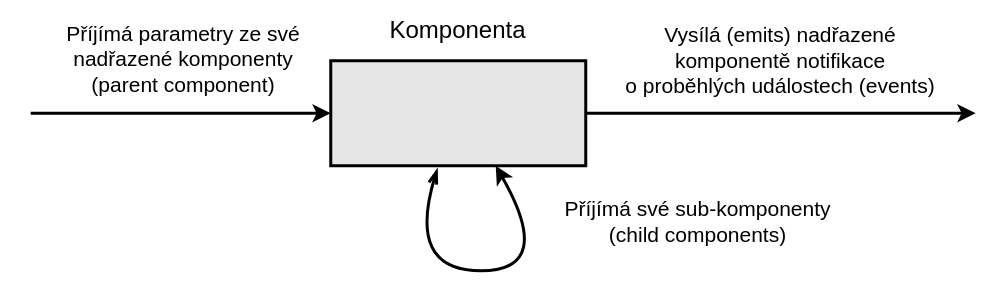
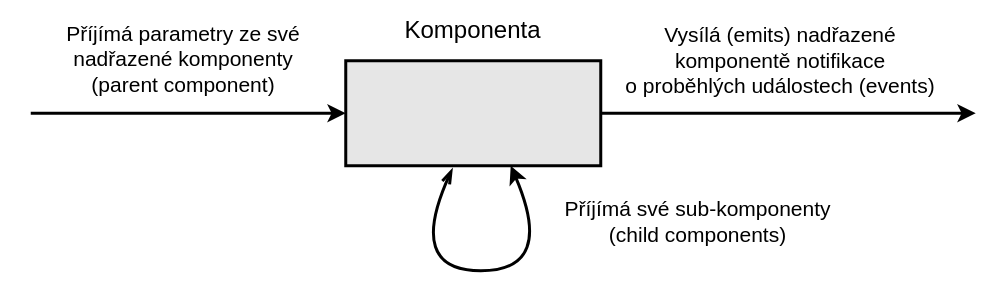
(458, 113) -> (473, 113)
